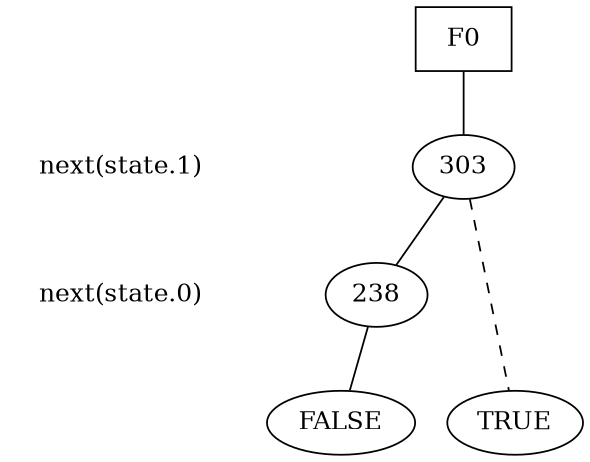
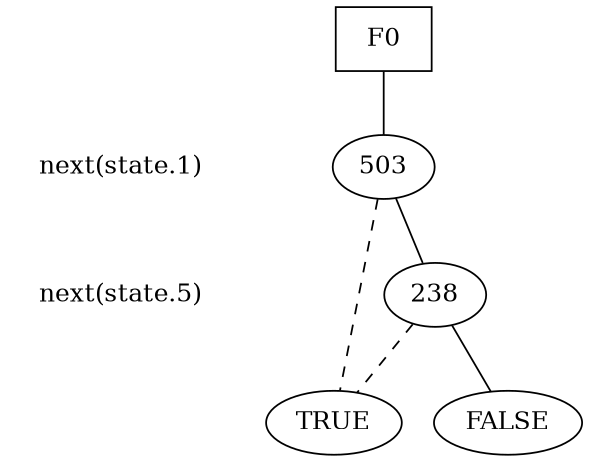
(464, 167) -> (384, 167)
(121, 295) -> (121, 295)
none -> (385, 358)
